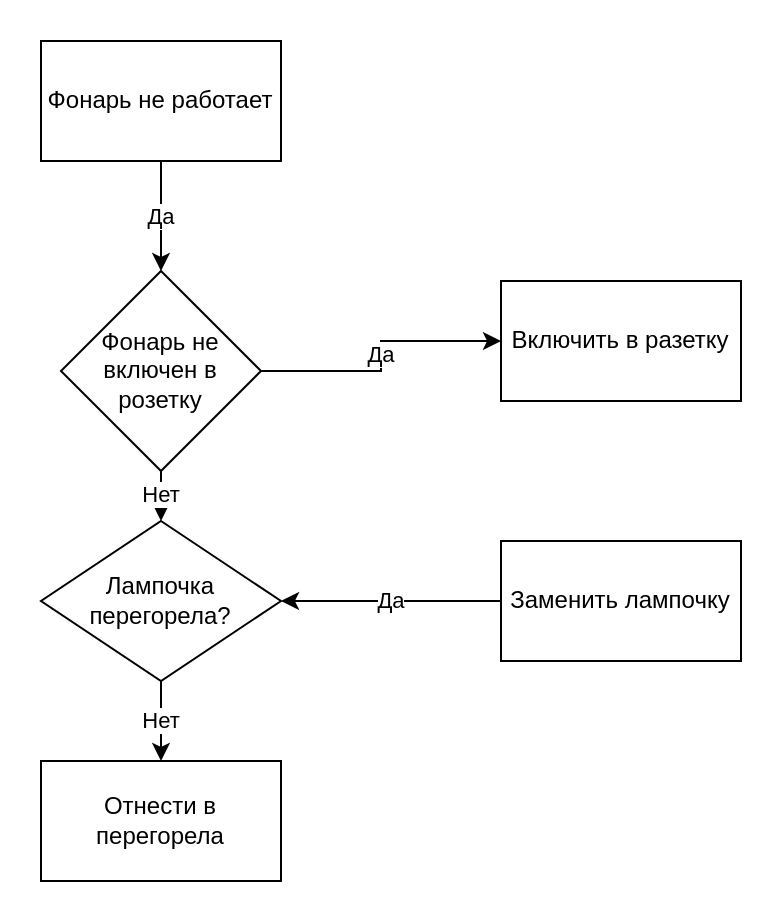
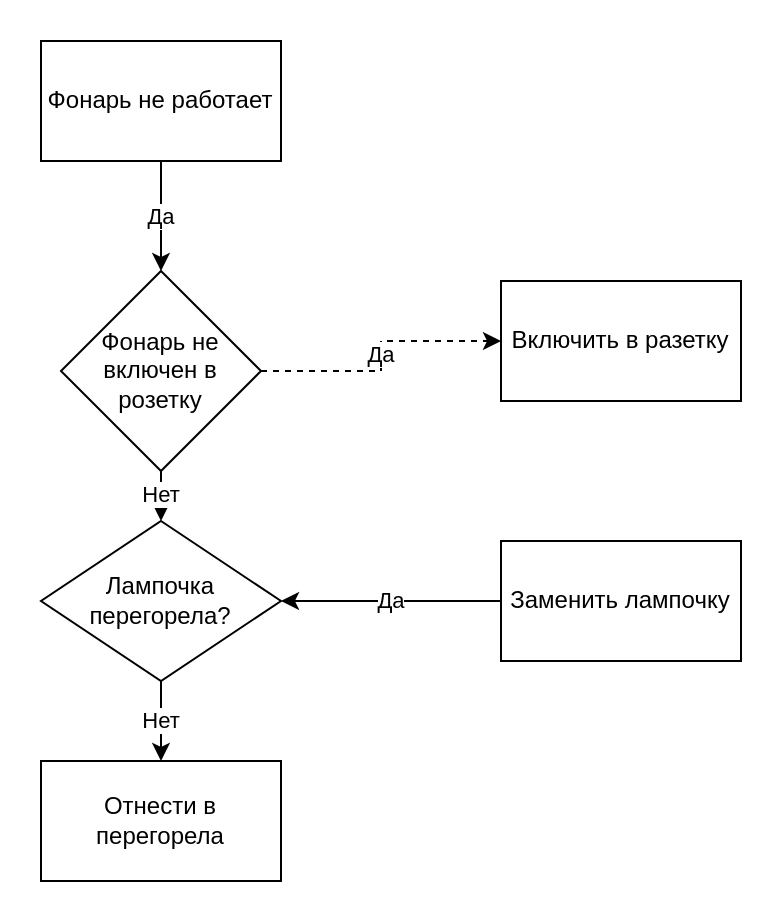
(325, 371) -> (325, 371)
